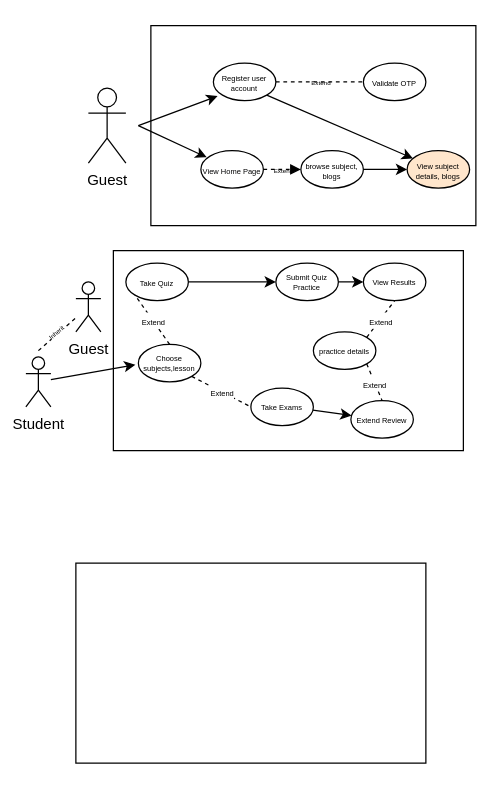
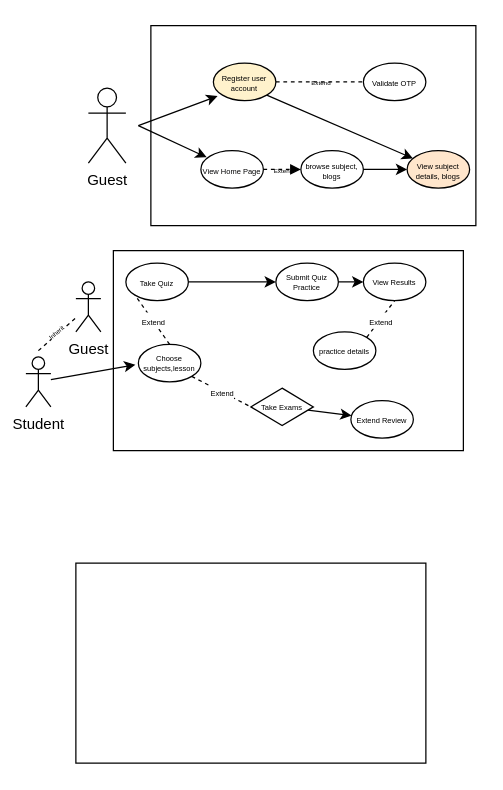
(244, 82) -> (244, 82)
(374, 382) -> none
(282, 407) -> (282, 407)
